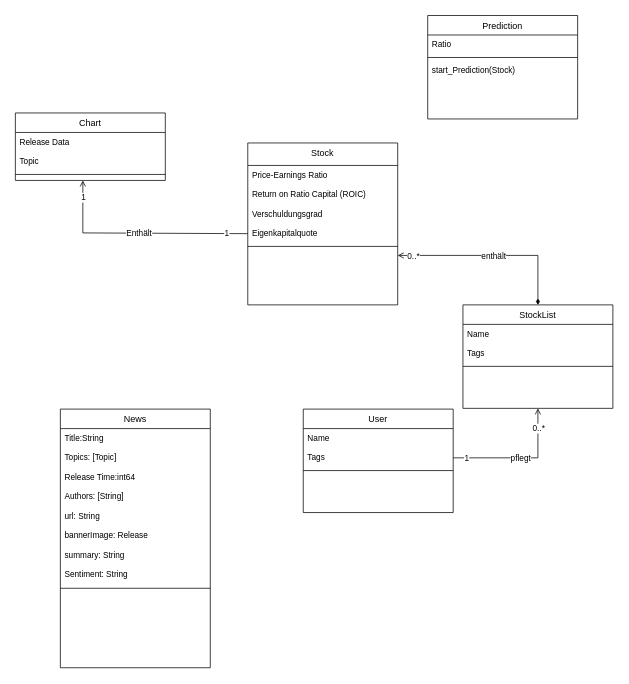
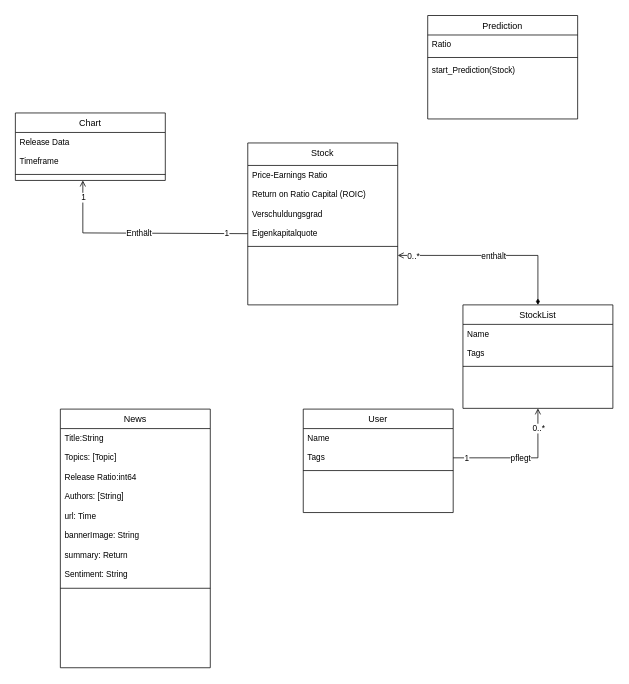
(30, 162) -> (39, 162)
(101, 477) -> (103, 477)
(86, 516) -> (81, 516)
(107, 536) -> (105, 536)
(96, 555) -> (97, 555)
